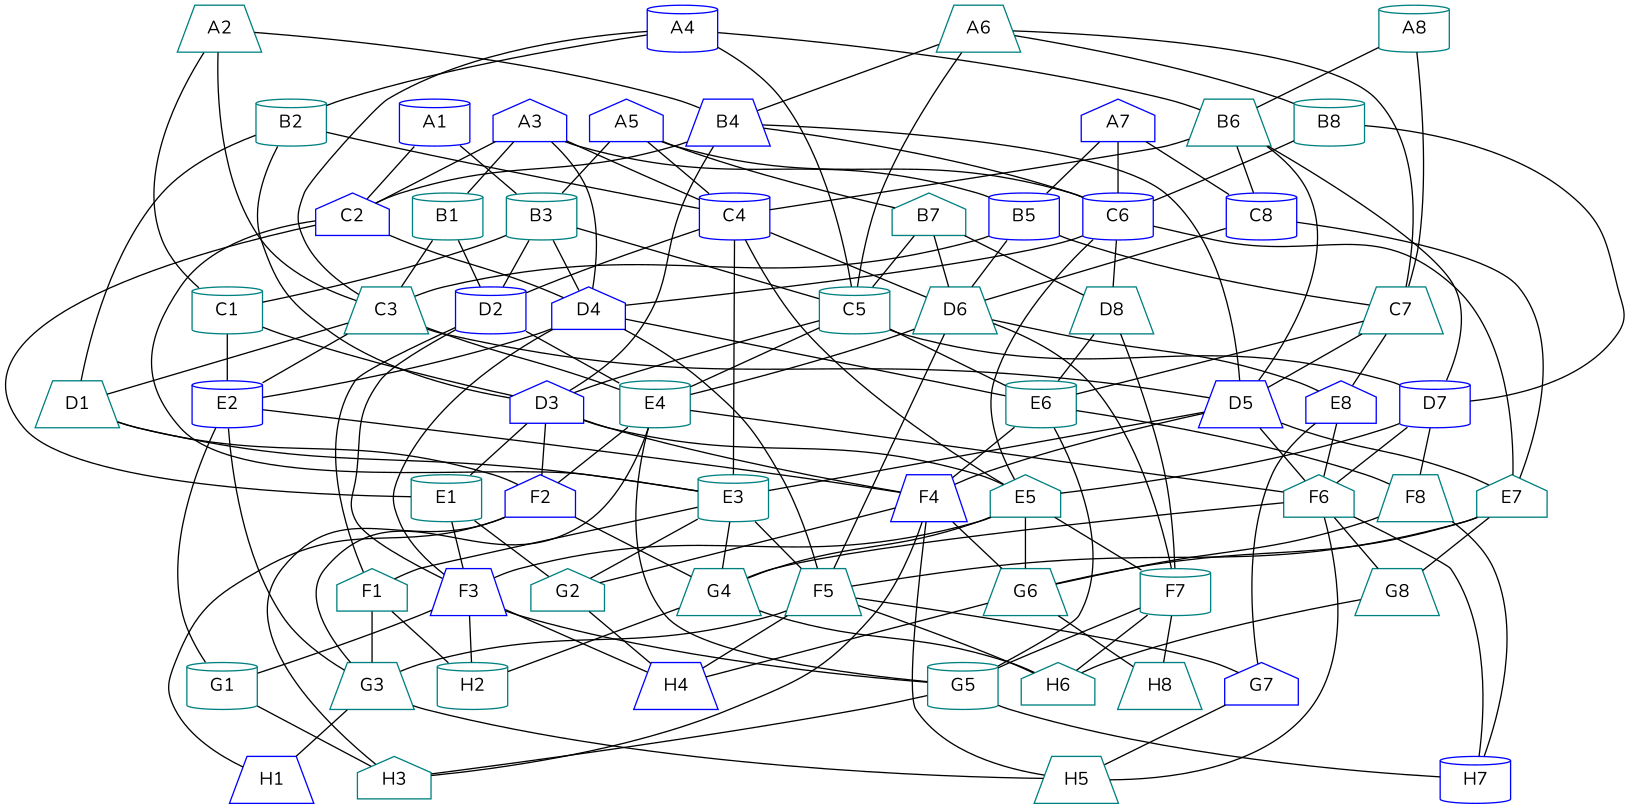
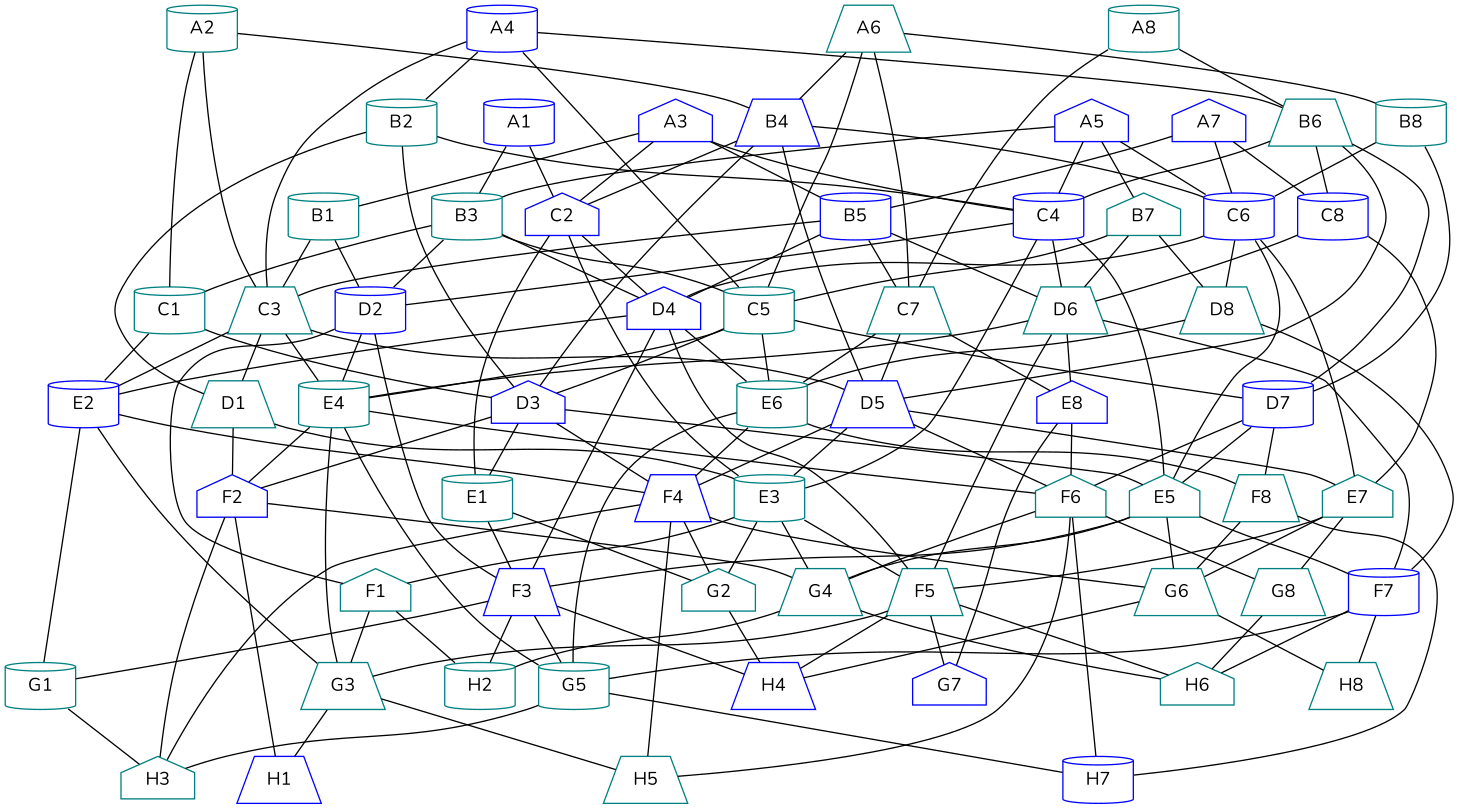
(219, 29) -> (202, 29)
(593, 209) -> (748, 269)
(1175, 592) -> (1384, 592)
(1165, 735) -> none
